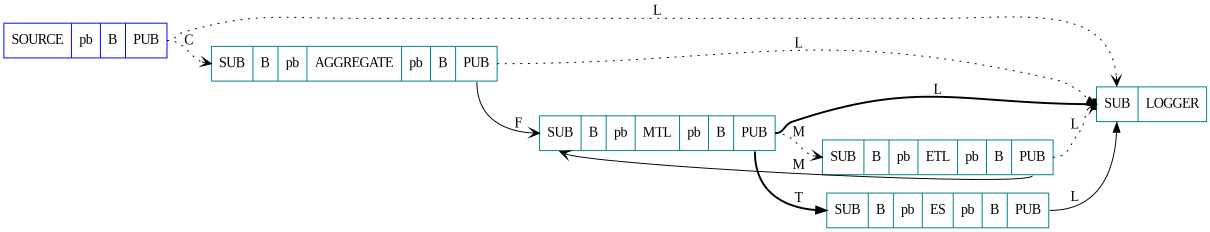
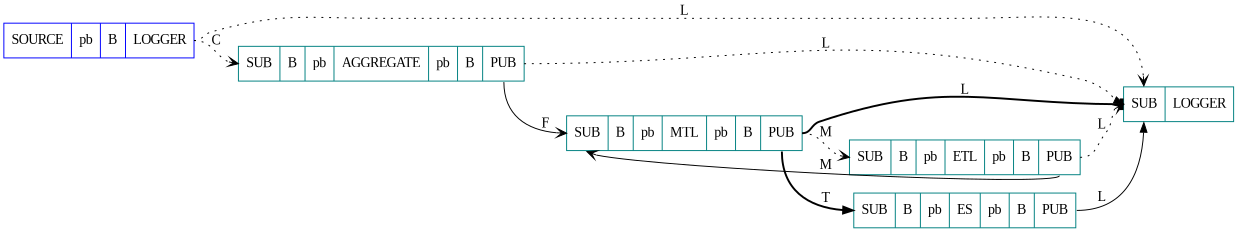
(146, 40) -> (160, 40)
